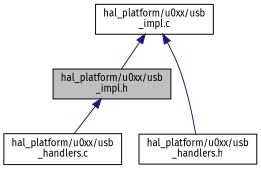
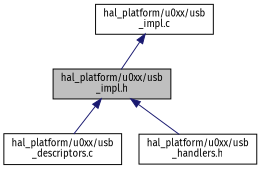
(185, 87) -> (159, 119)
(63, 149) -> (63, 149)
